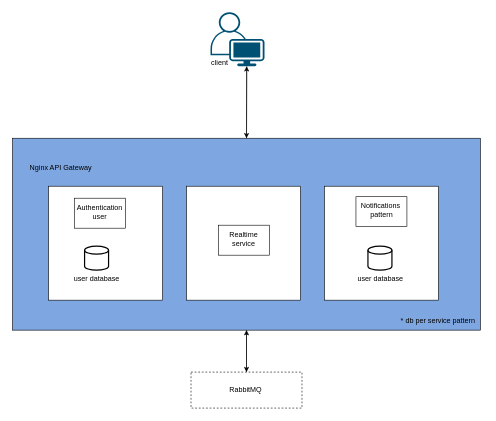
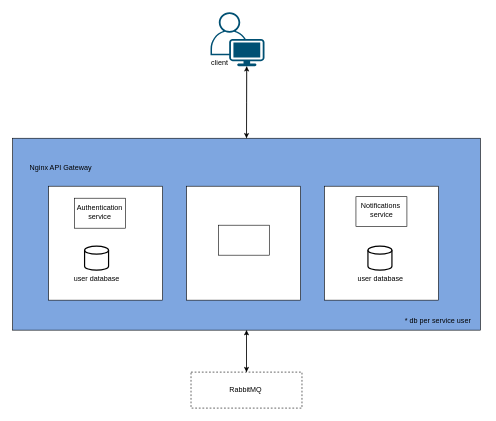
(382, 210) -> (382, 210)
(100, 212) -> (100, 212)
(243, 239) -> none
(438, 321) -> (438, 321)
